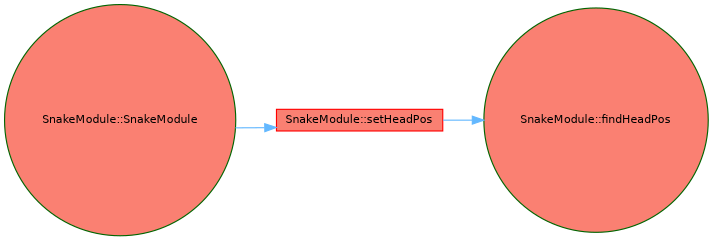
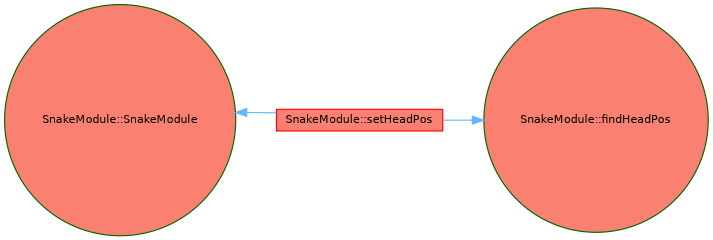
(250, 128) -> (262, 113)
